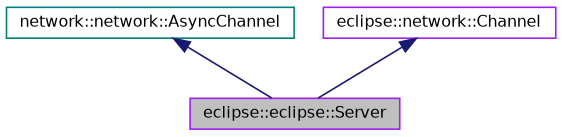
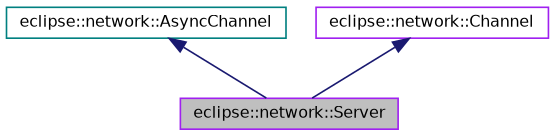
(150, 23) -> (146, 23)
(295, 114) -> (289, 114)
